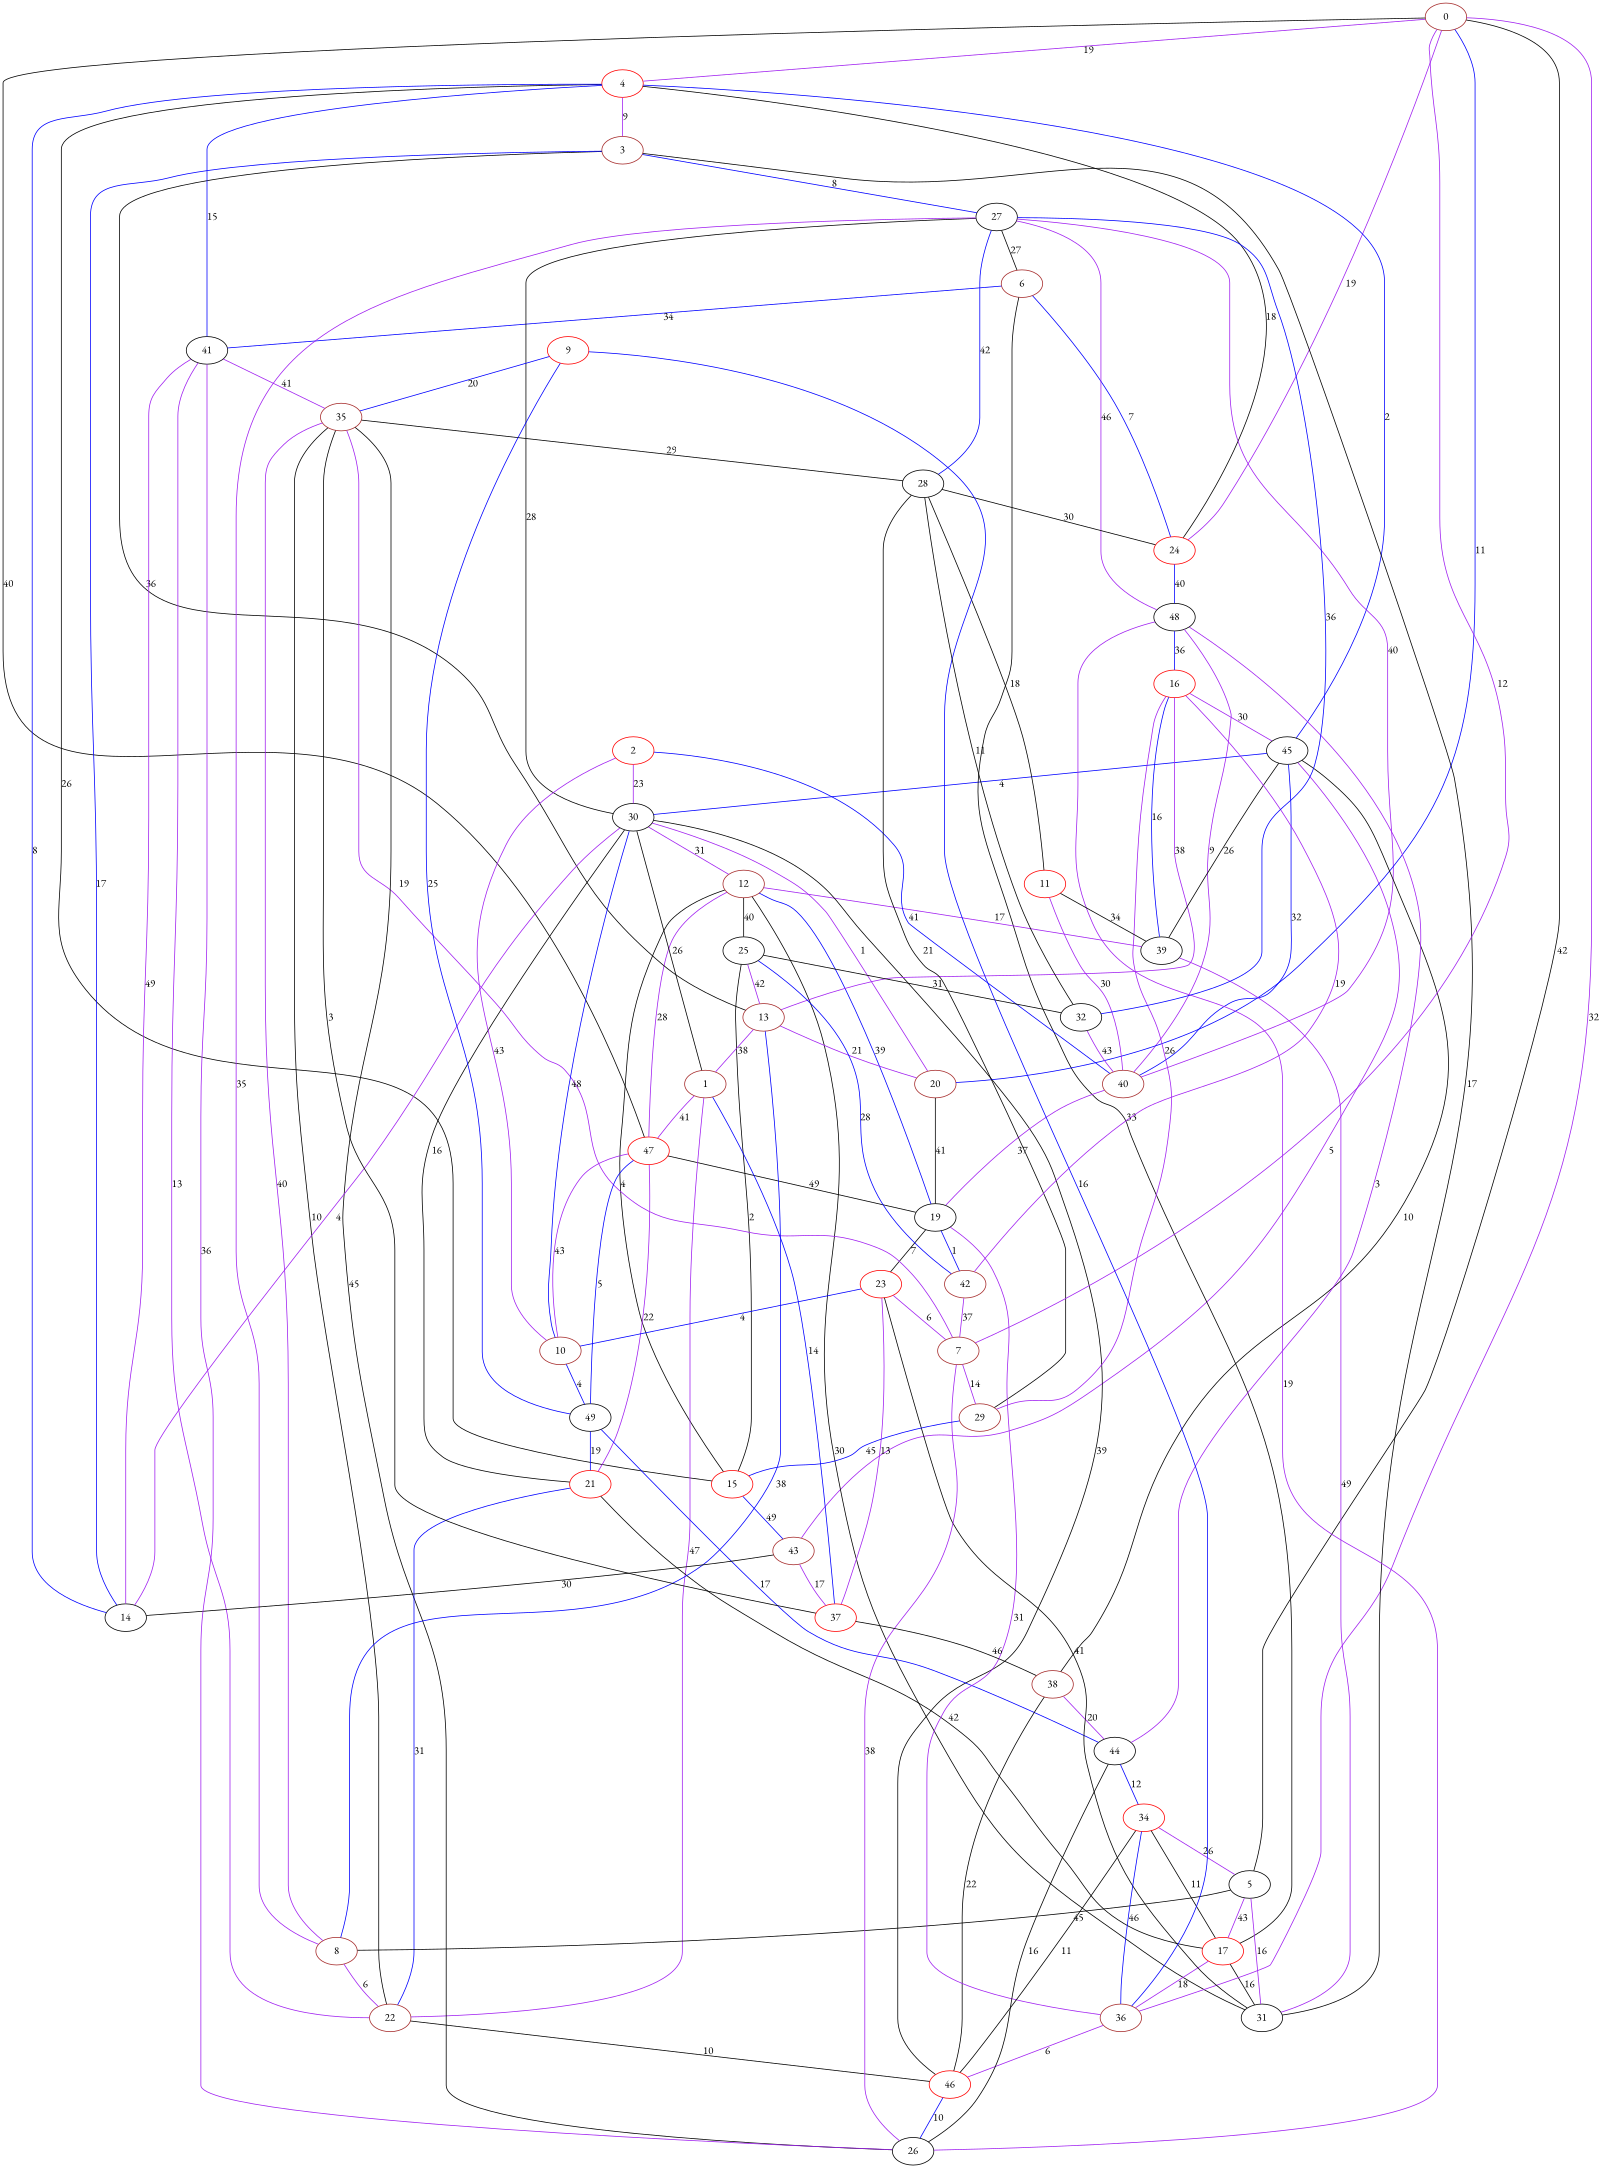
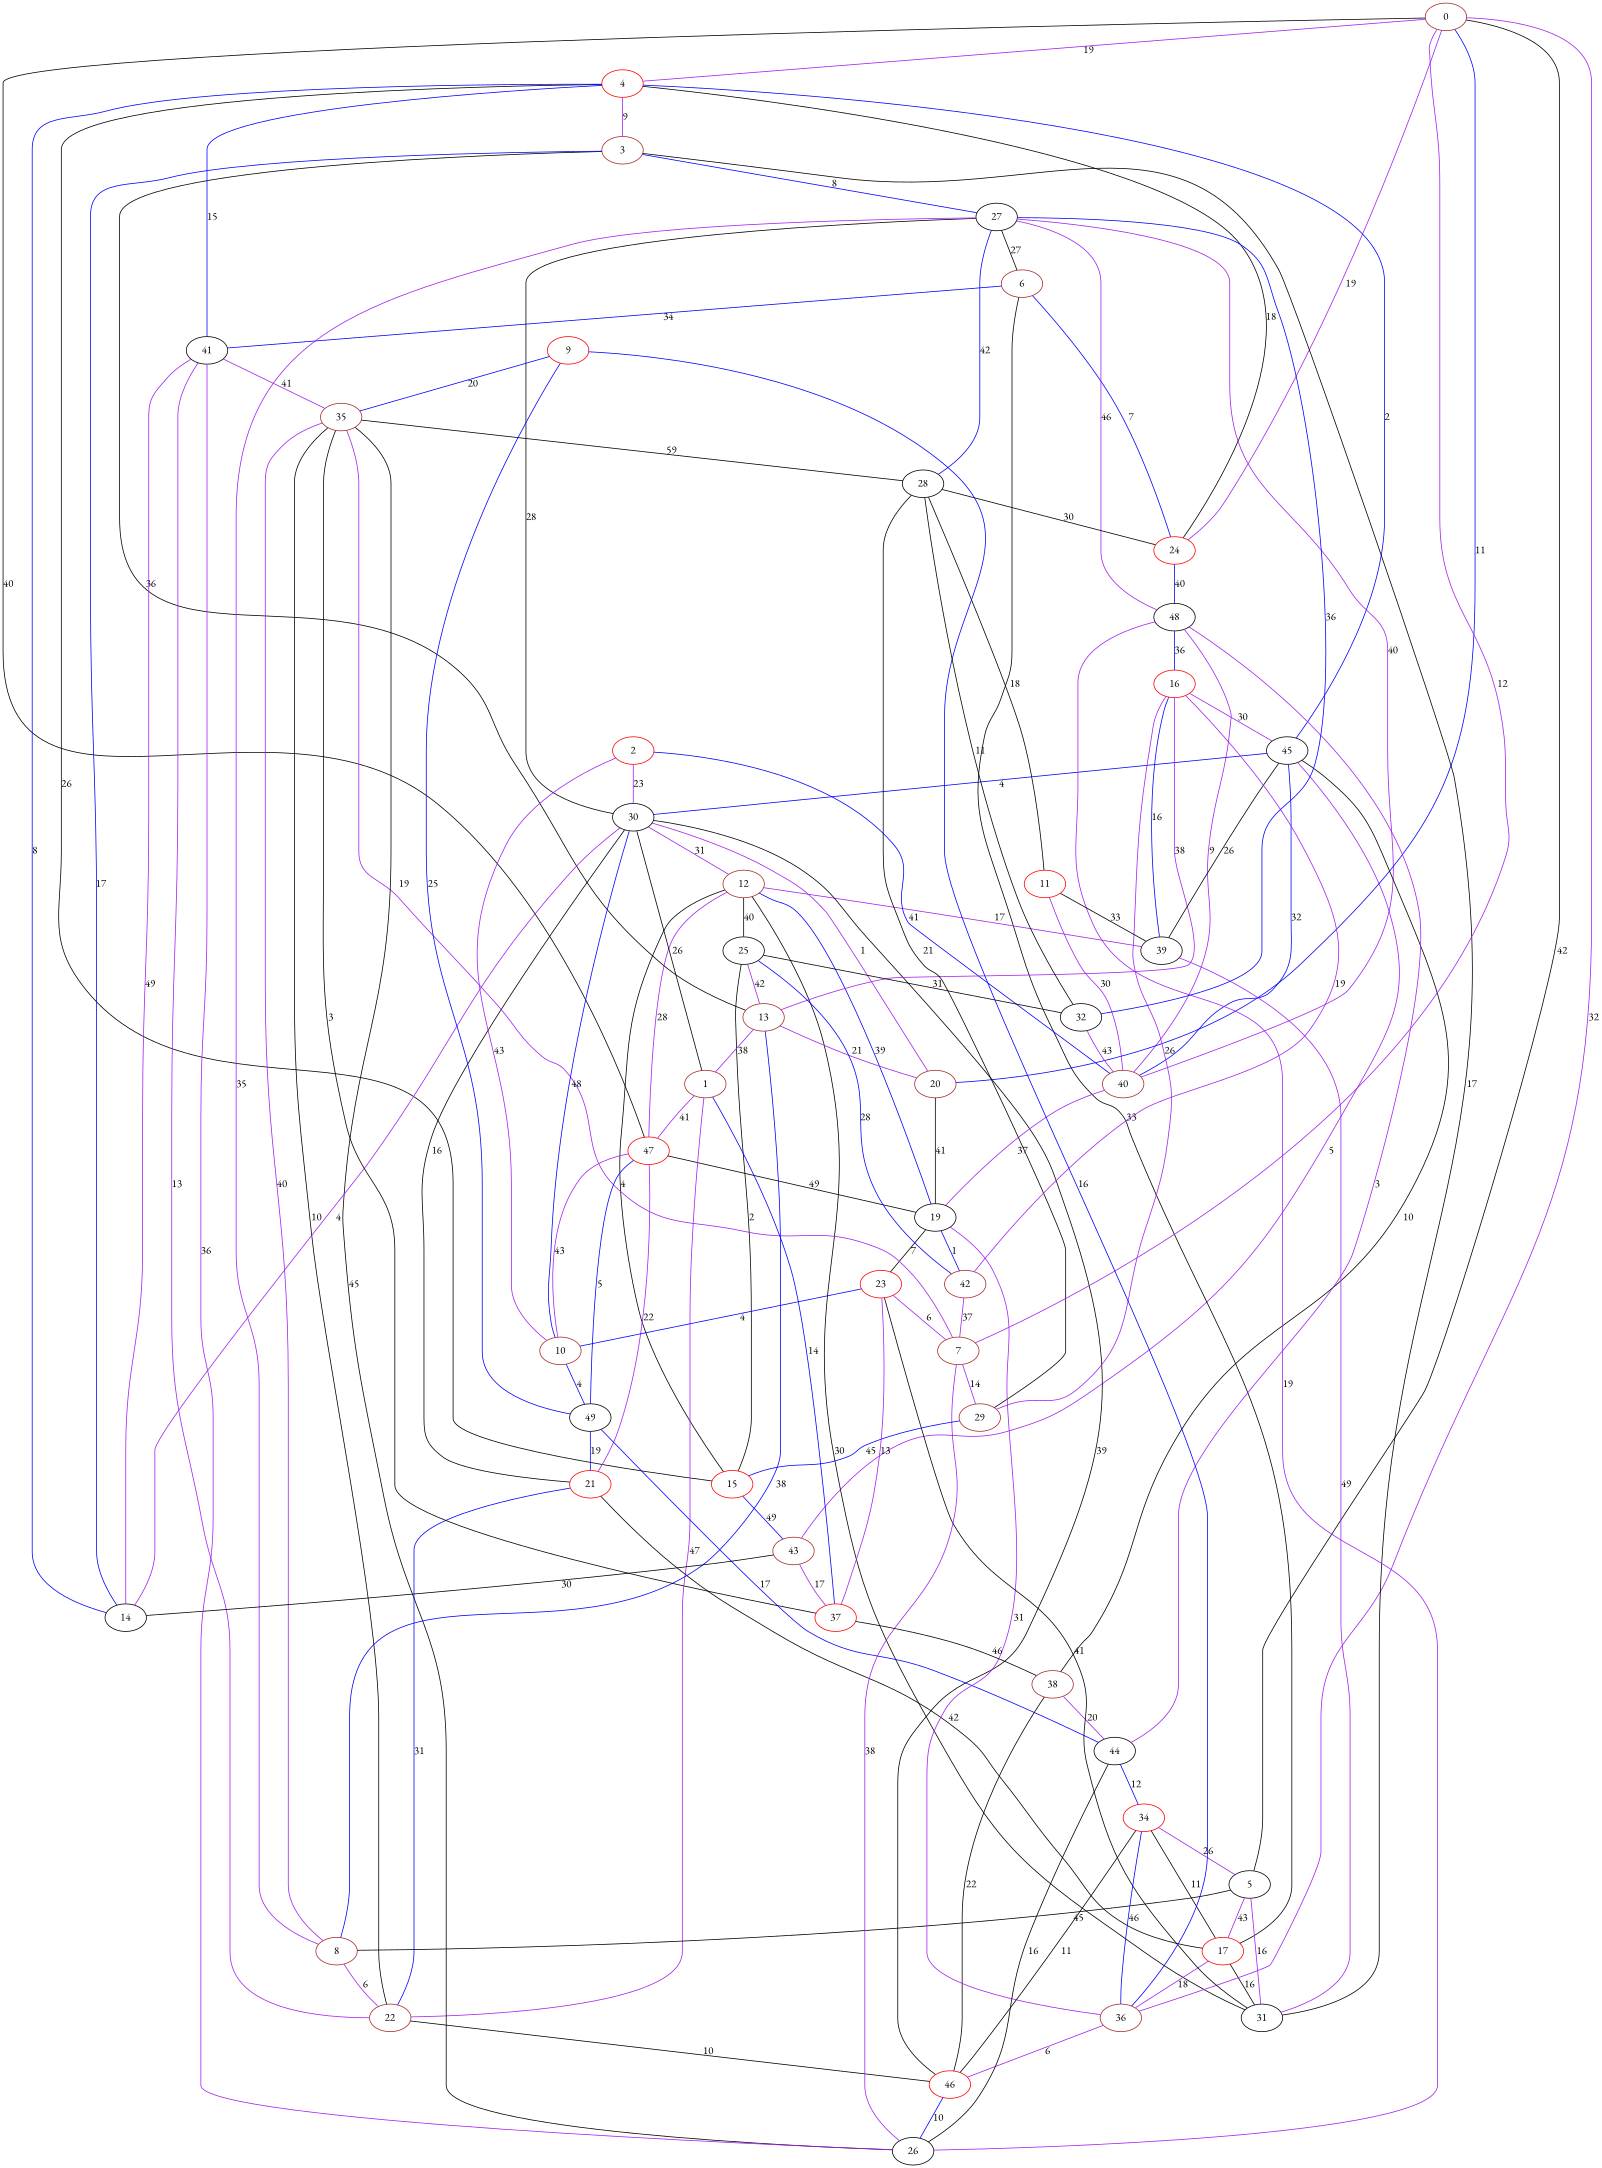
(672, 450) -> (672, 450)
(1116, 917) -> (1116, 917)
